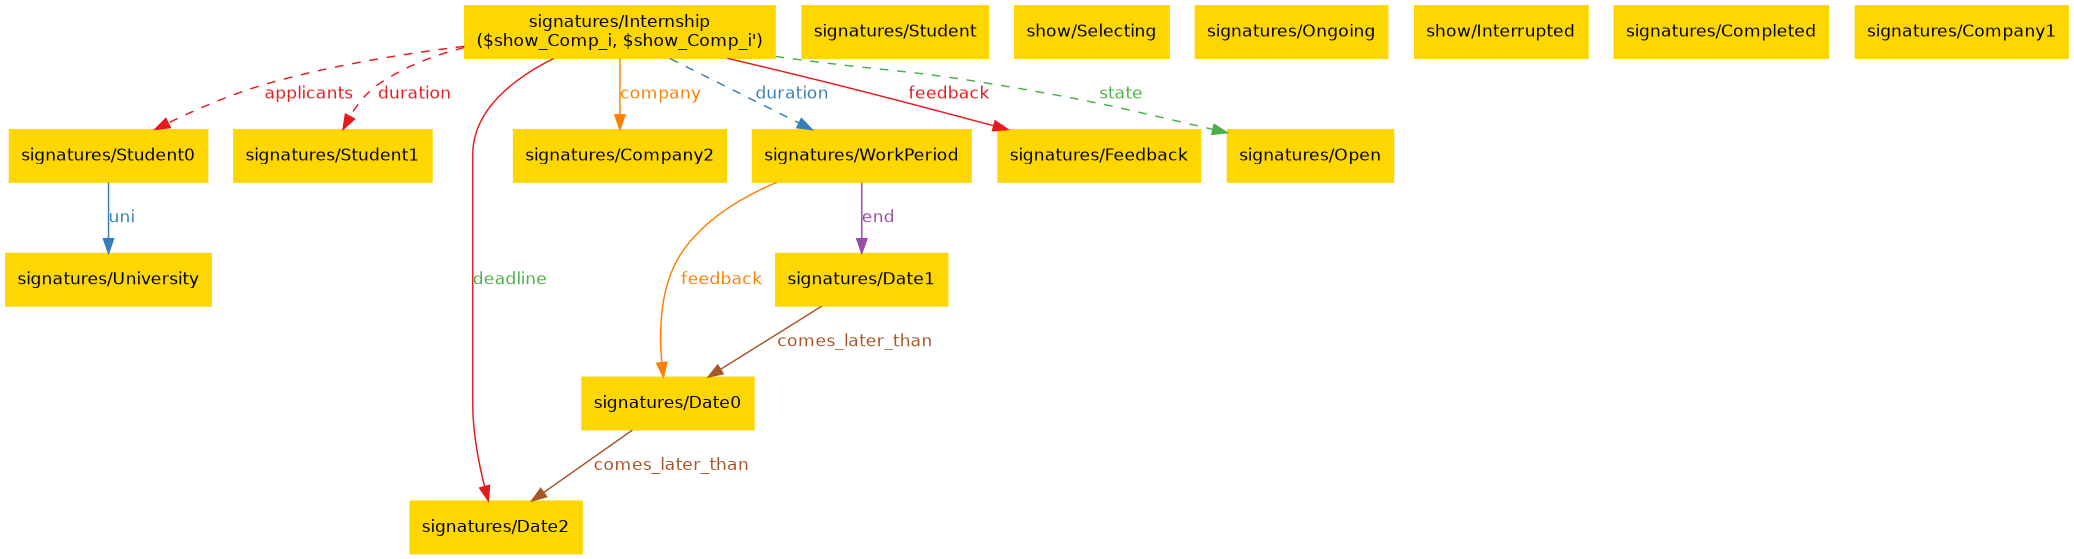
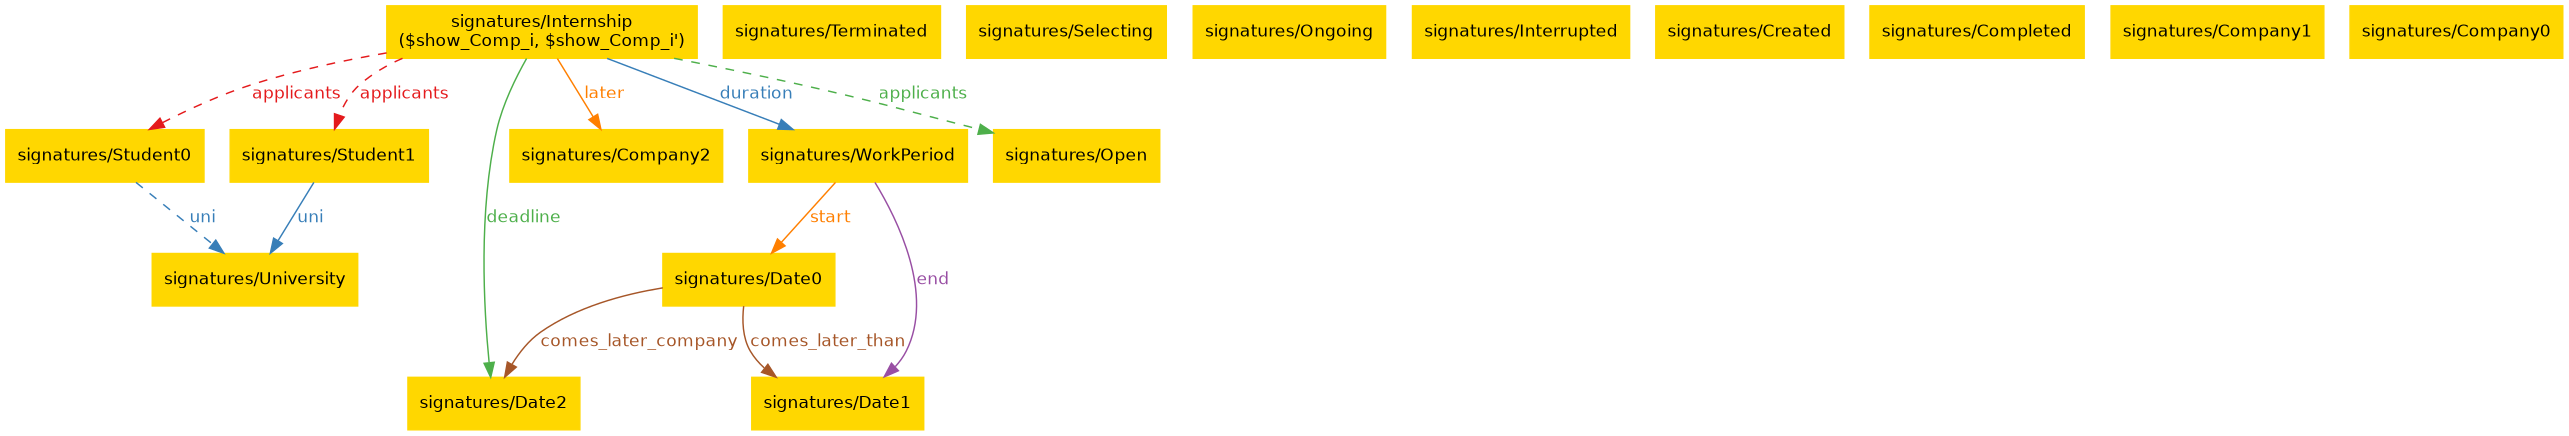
(895, 32) -> (832, 32)
(1092, 32) -> (1066, 32)
(1501, 32) -> (1521, 32)
none -> (1750, 32)
none -> (2456, 32)
(735, 91) -> (693, 91)
(415, 94) -> (404, 94)
(661, 94) -> (605, 94)
(1122, 94) -> (923, 94)
(1099, 156) -> none
(109, 210) -> (174, 213)
none -> (296, 212)
(473, 255) -> (486, 207)
(722, 280) -> (830, 218)
(771, 338) -> (746, 340)
(672, 465) -> (640, 342)
